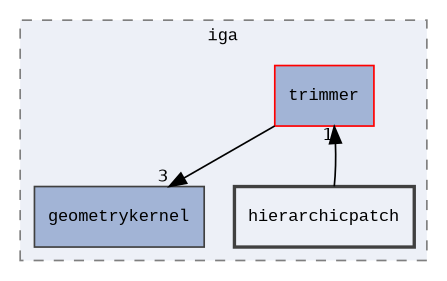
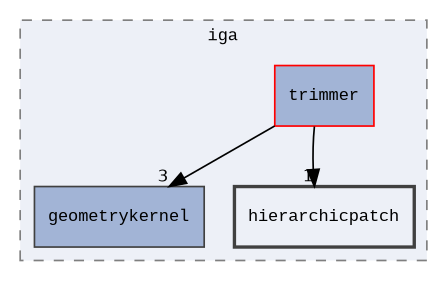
(336, 165) -> (313, 148)
